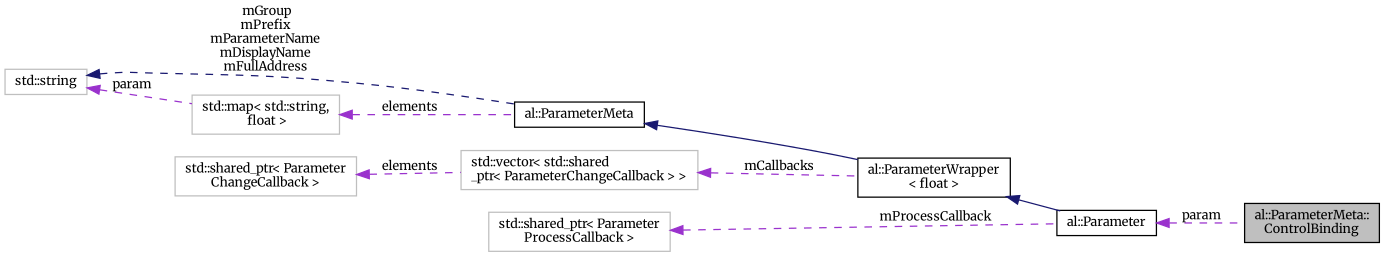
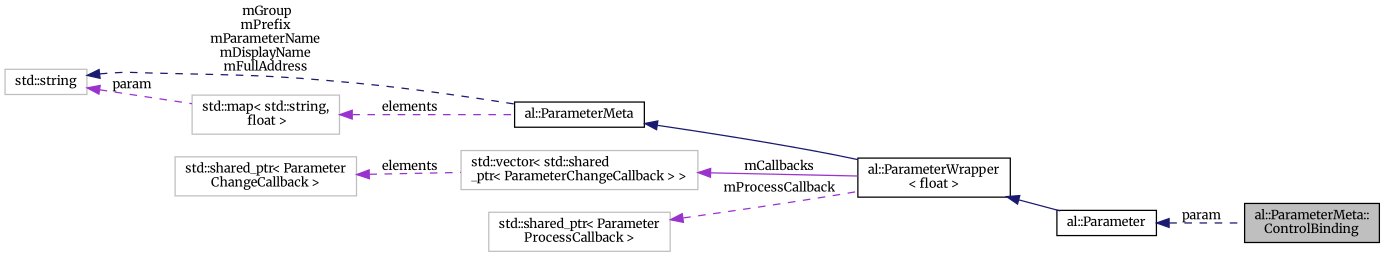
(784, 174) -> (784, 174)
(1207, 223) -> (1207, 223)
(870, 227) -> (771, 205)
